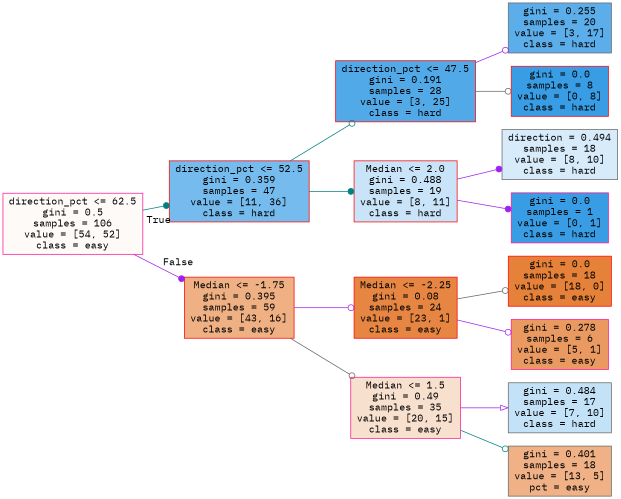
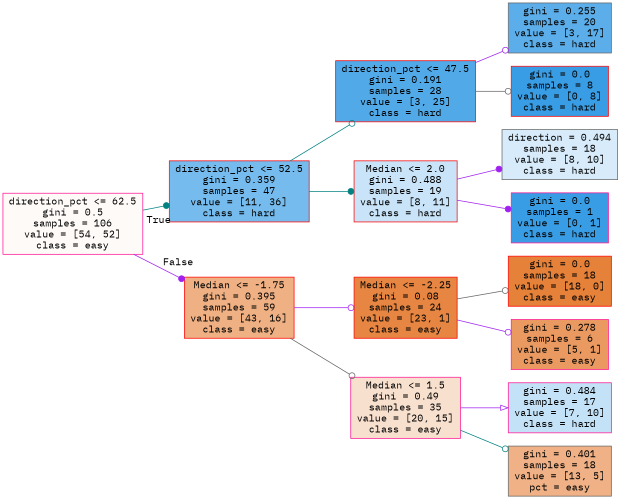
(560, 408) -> (560, 408)
